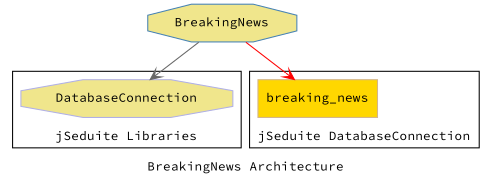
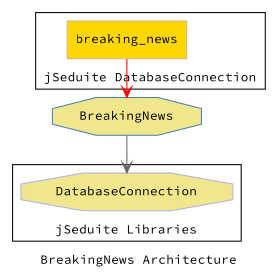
(266, 58) -> (127, 73)
